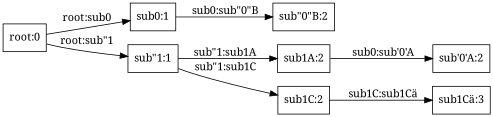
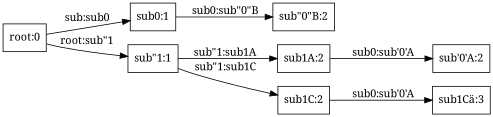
(87, 18) -> (87, 18)
(383, 94) -> (383, 94)
